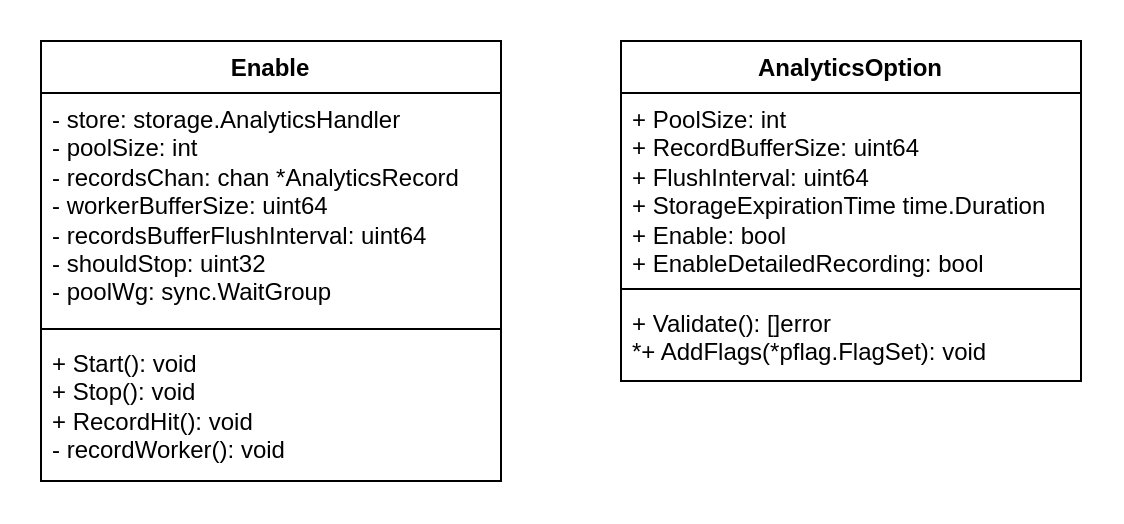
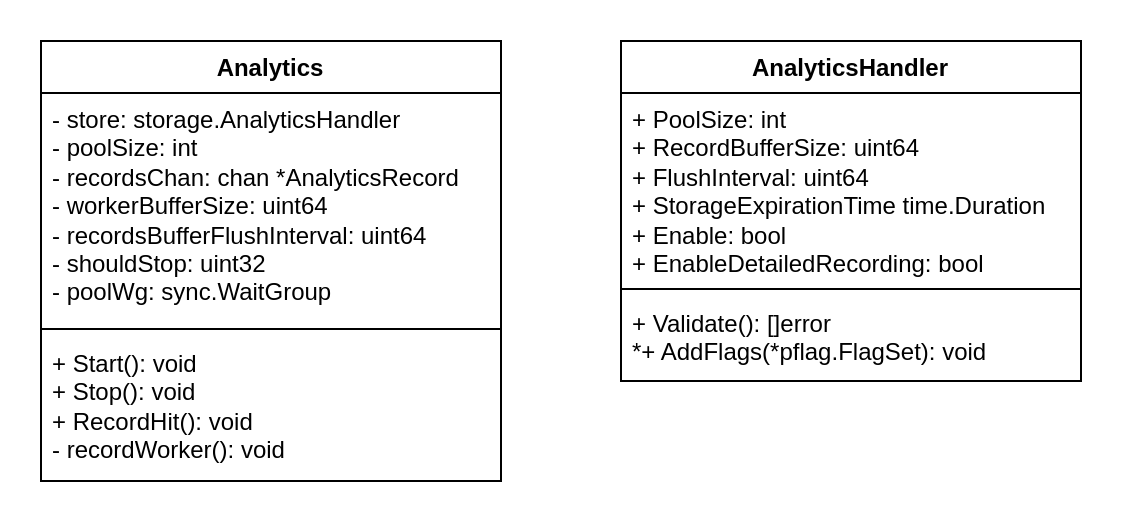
(271, 69) -> (271, 69)
(851, 69) -> (851, 69)
